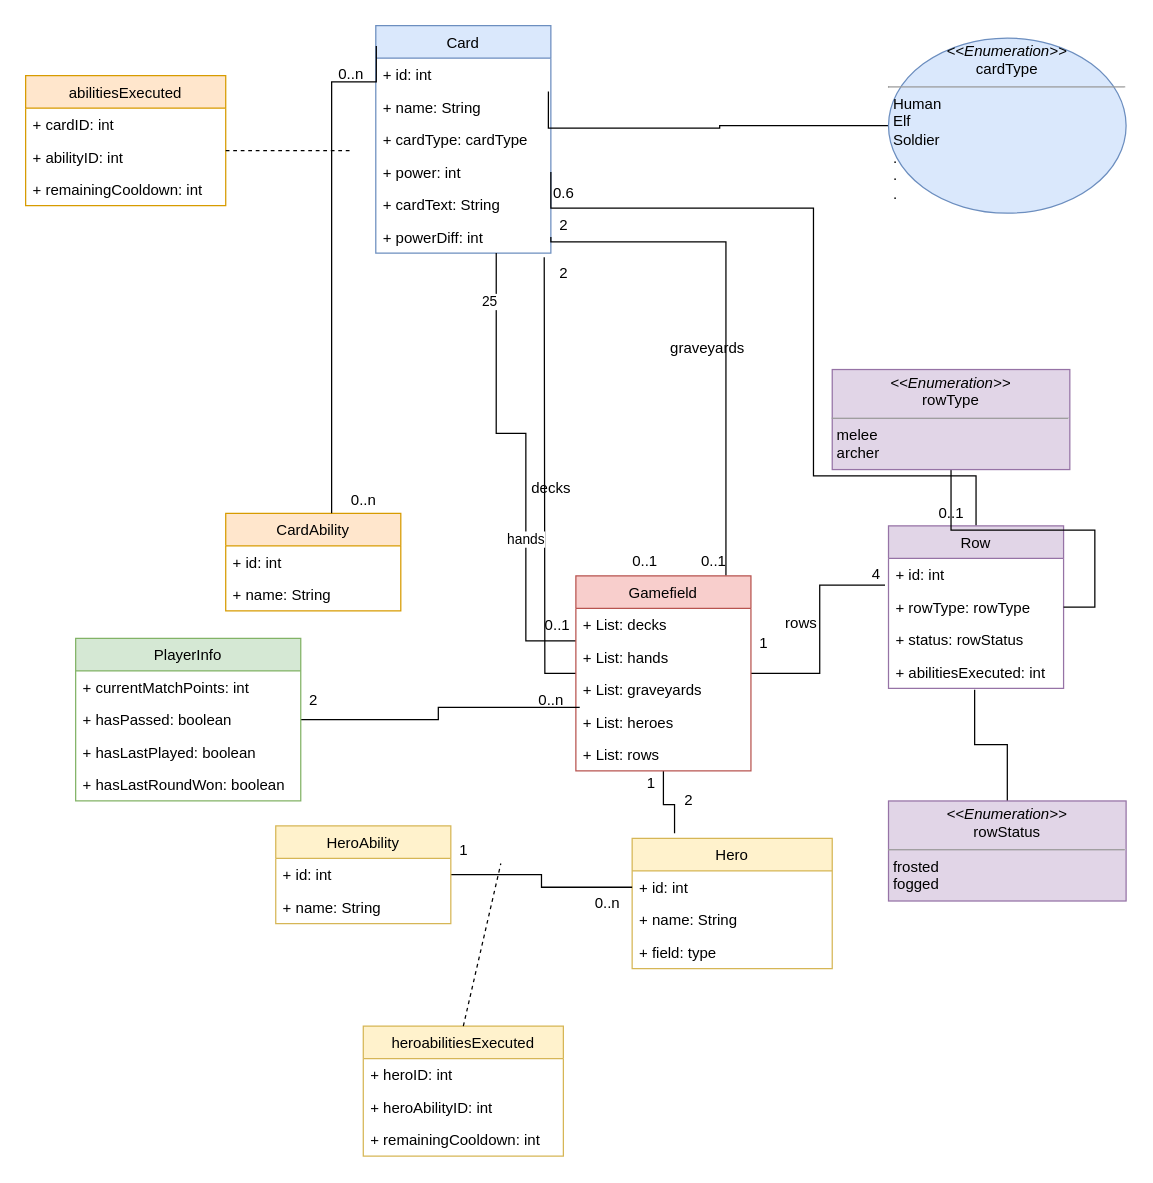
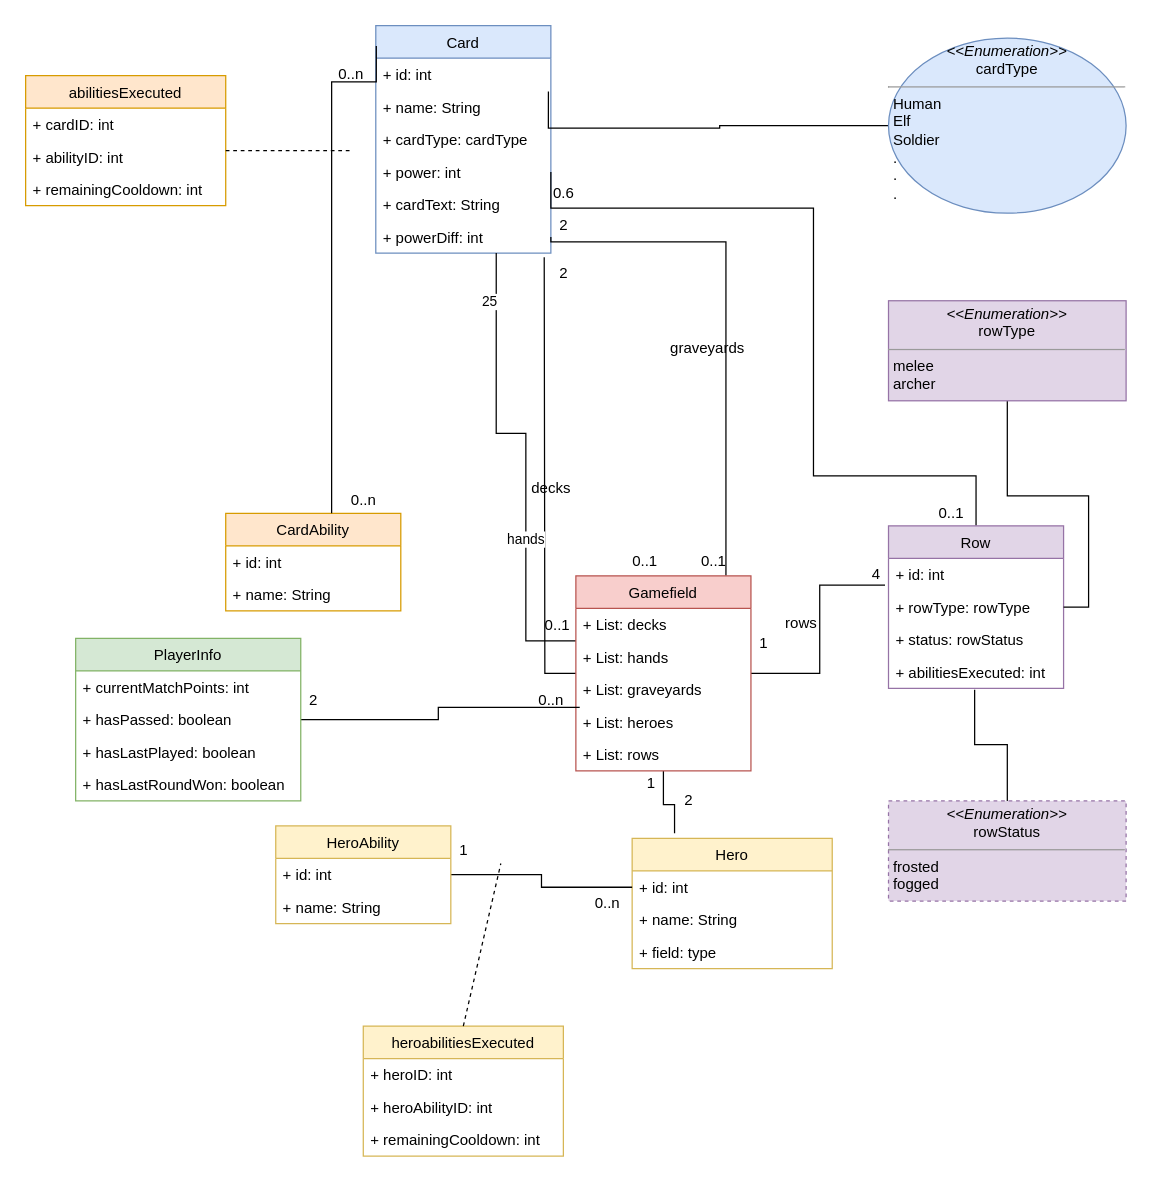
(951, 419) -> (1007, 351)
(1007, 851) -> (1007, 851)
